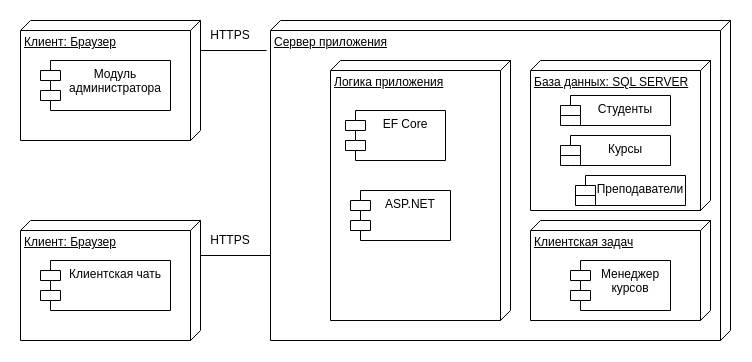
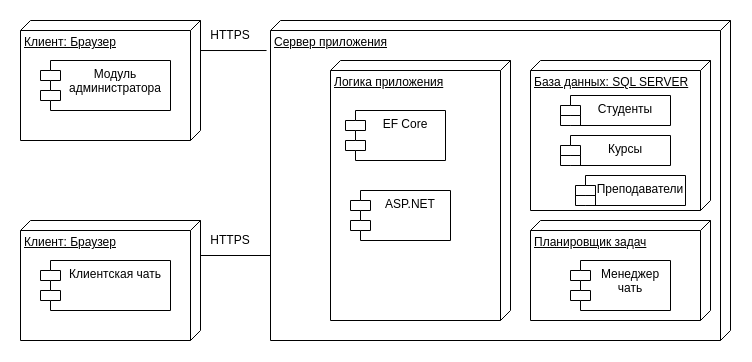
(587, 243) -> (590, 243)
(631, 282) -> (631, 282)
